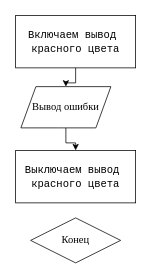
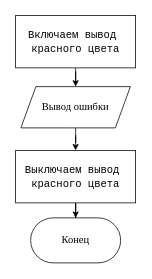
(66, 107) -> (75, 107)
none -> (75, 213)
(75, 240) -> (75, 240)
